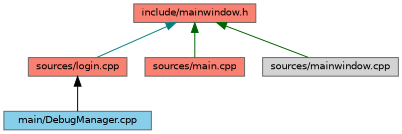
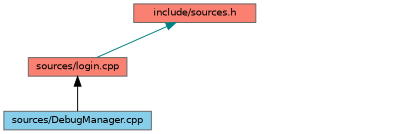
(195, 13) -> (195, 13)
(195, 67) -> none
(331, 67) -> none
(78, 121) -> (78, 121)
